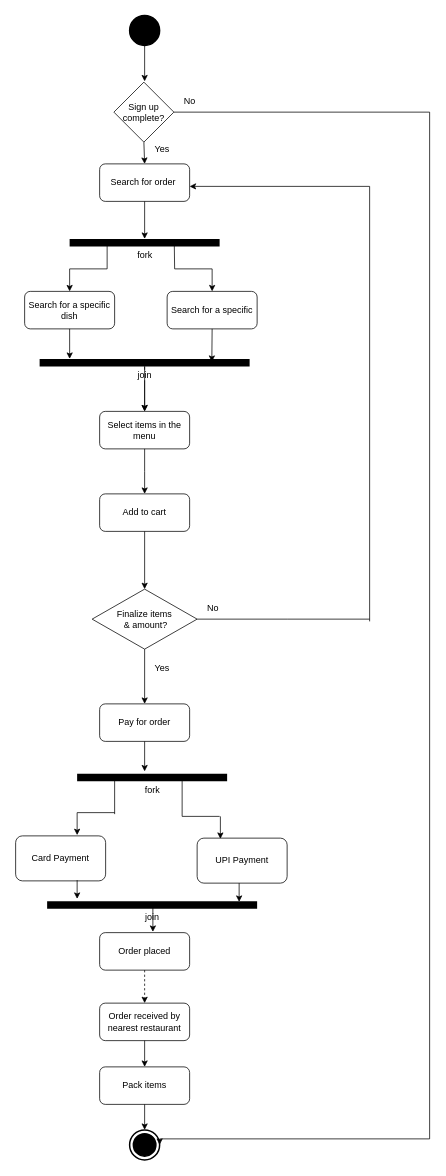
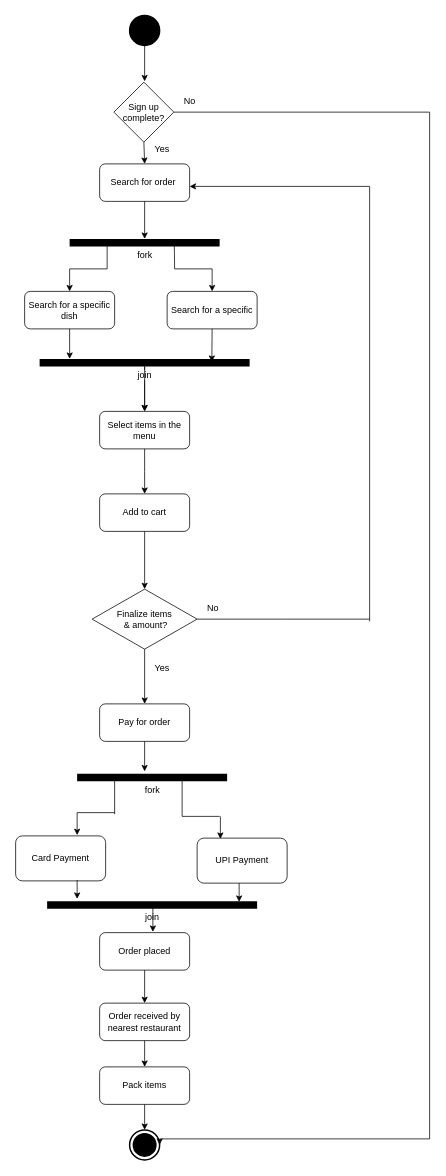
(144, 984) -> (144, 984)
